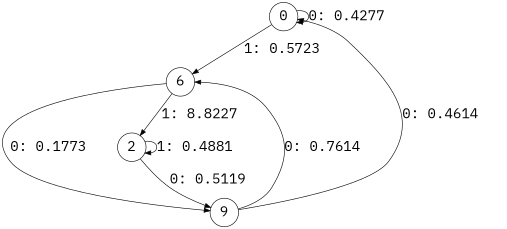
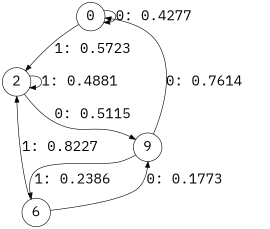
(235, 48) -> (53, 43)
(212, 115) -> (73, 147)
(453, 115) -> (217, 82)
(335, 147) -> (85, 180)
(221, 180) -> (106, 115)
